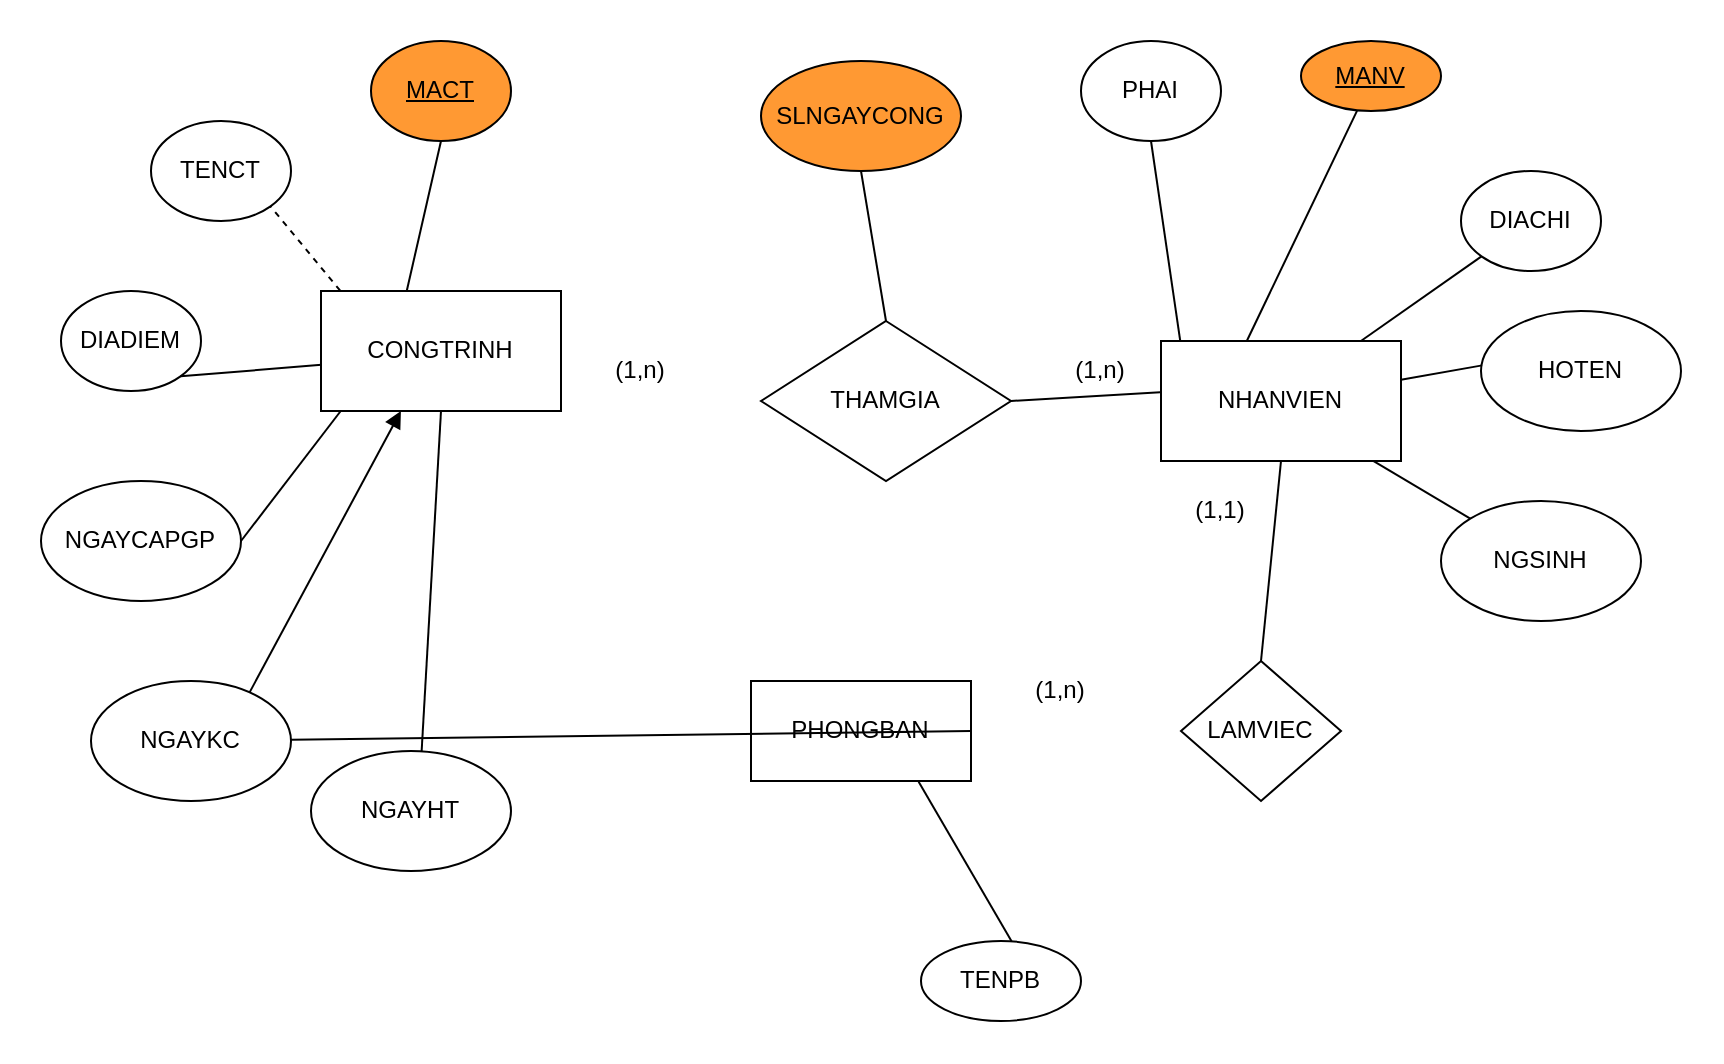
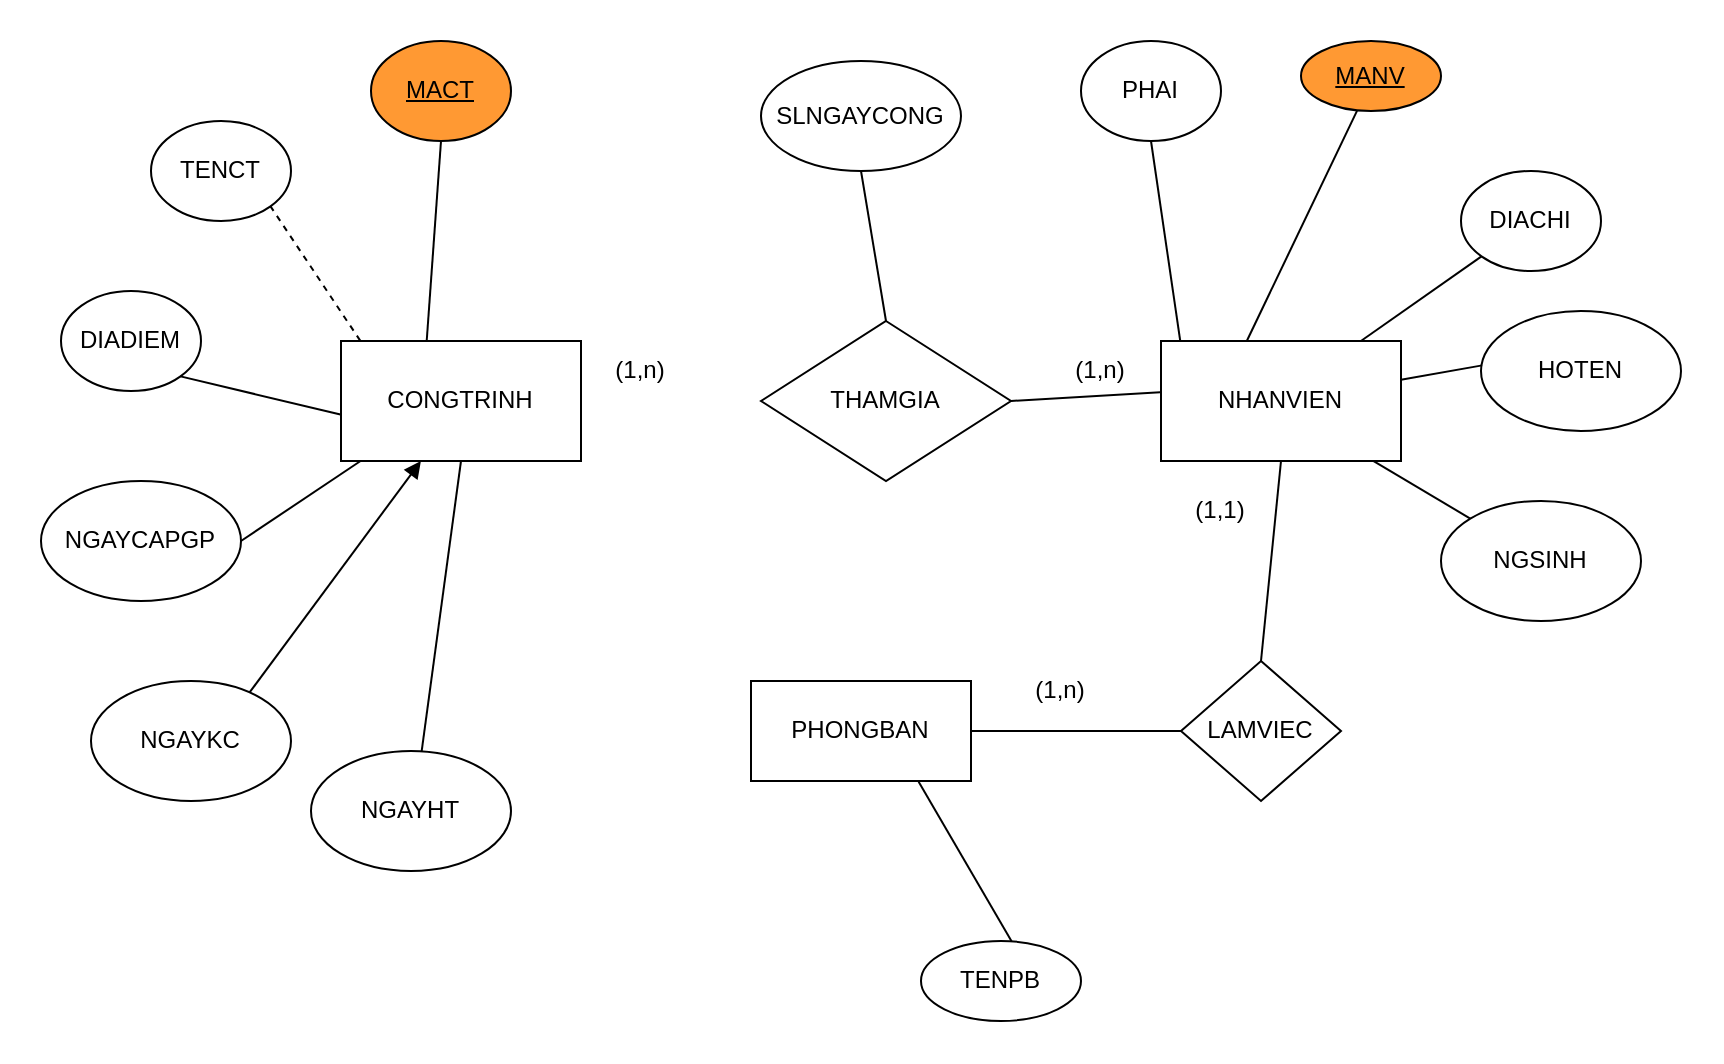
(861, 116) -> (861, 116)
(441, 351) -> (461, 401)
(663, 735) -> (1076, 731)
